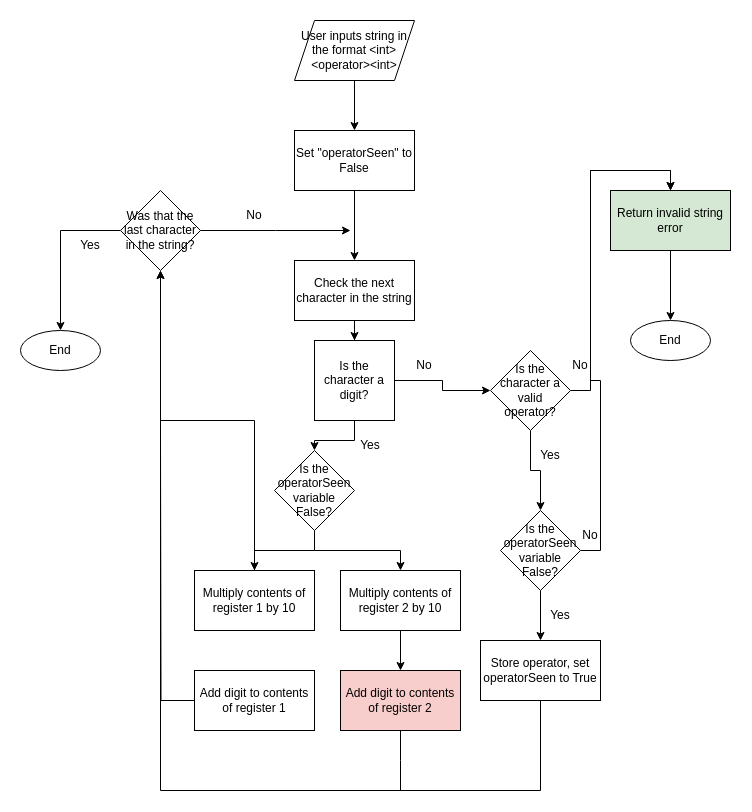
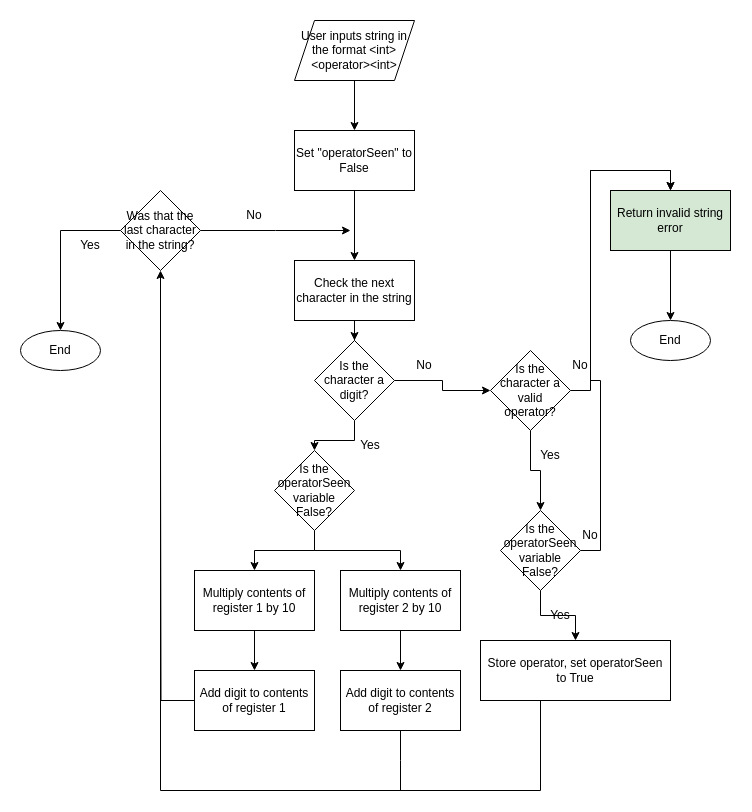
(355, 381) -> (355, 381)
(255, 439) -> (255, 647)
(541, 671) -> (576, 671)
(401, 701) -> (401, 701)
